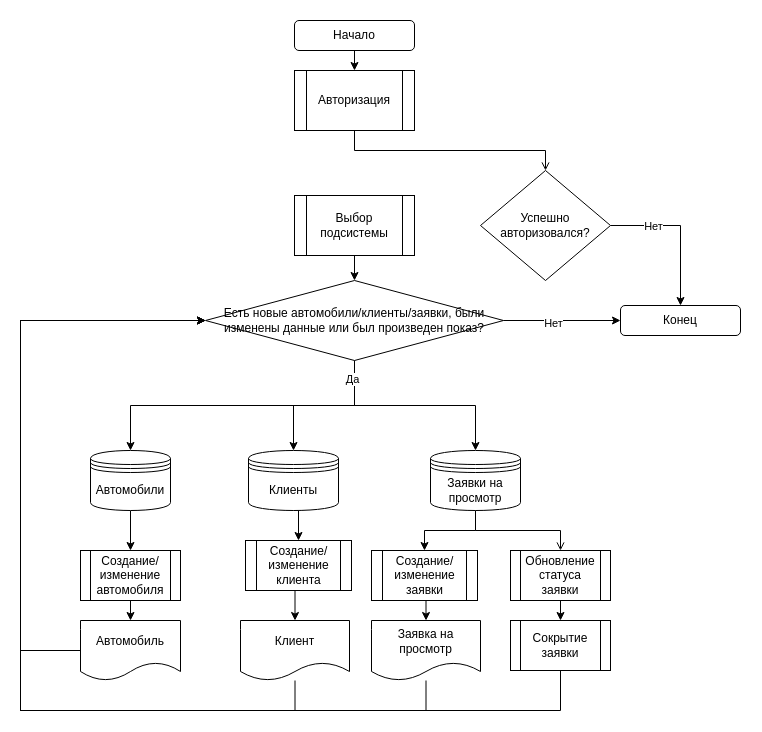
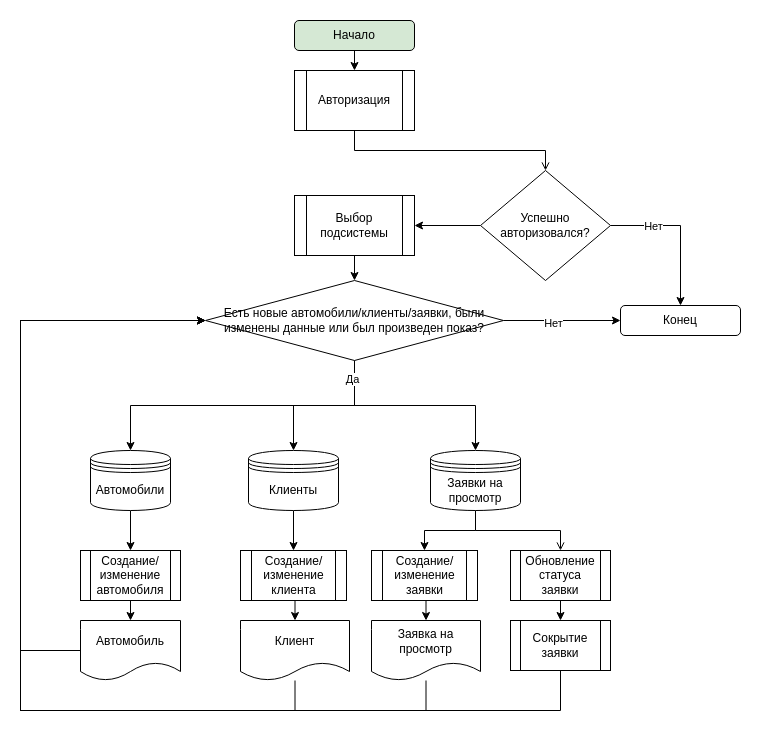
(355, 36) -> (355, 36)
none -> (451, 226)
(299, 566) -> (294, 576)
